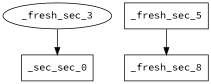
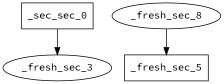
(57, 38) -> (57, 38)
(166, 38) -> (166, 38)
(166, 68) -> (166, 16)
